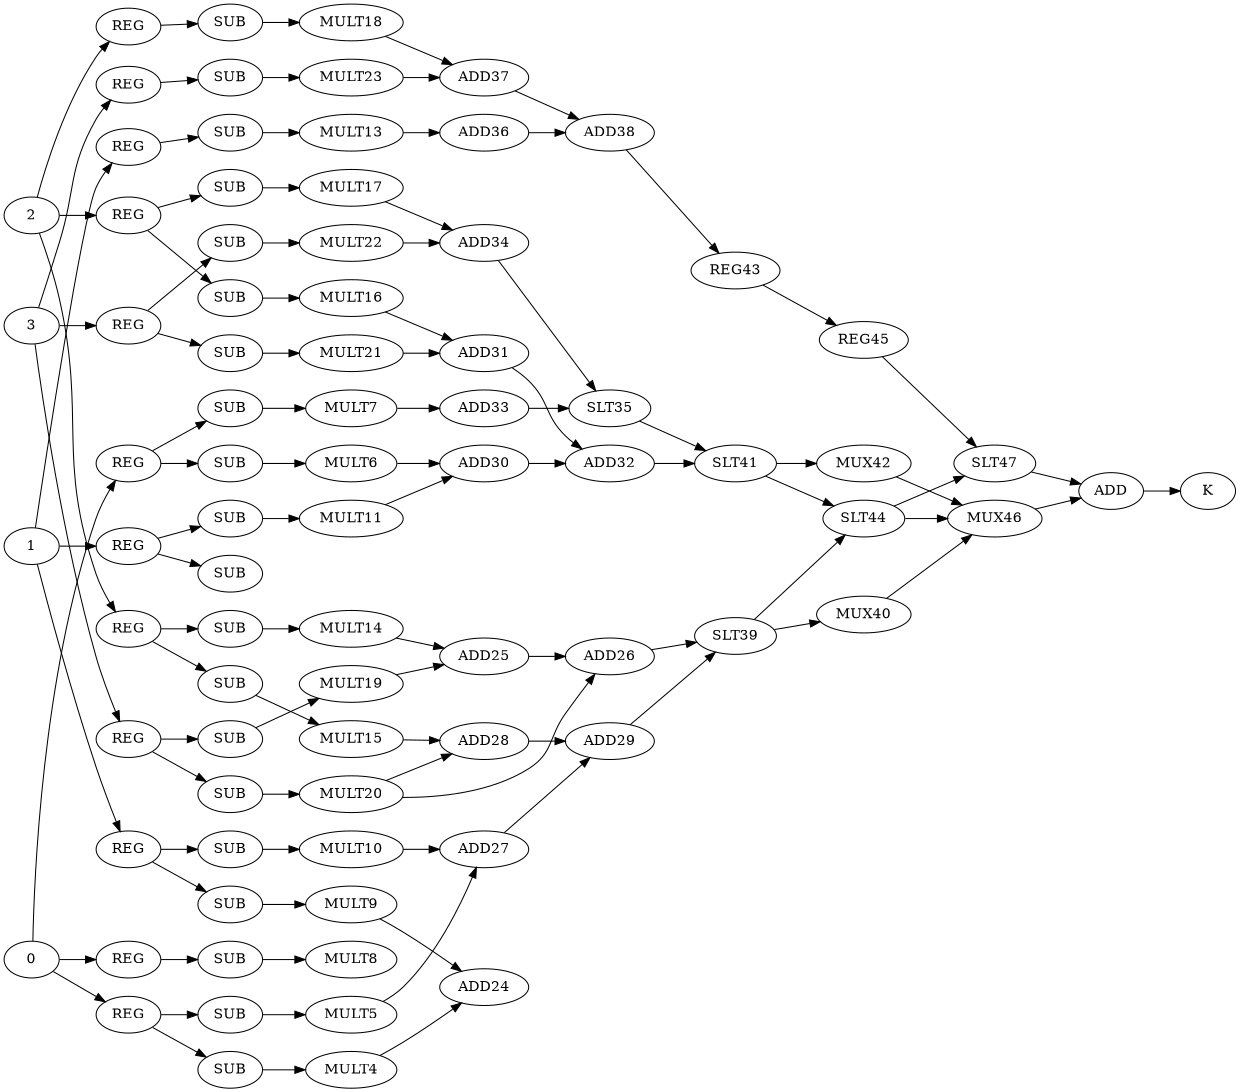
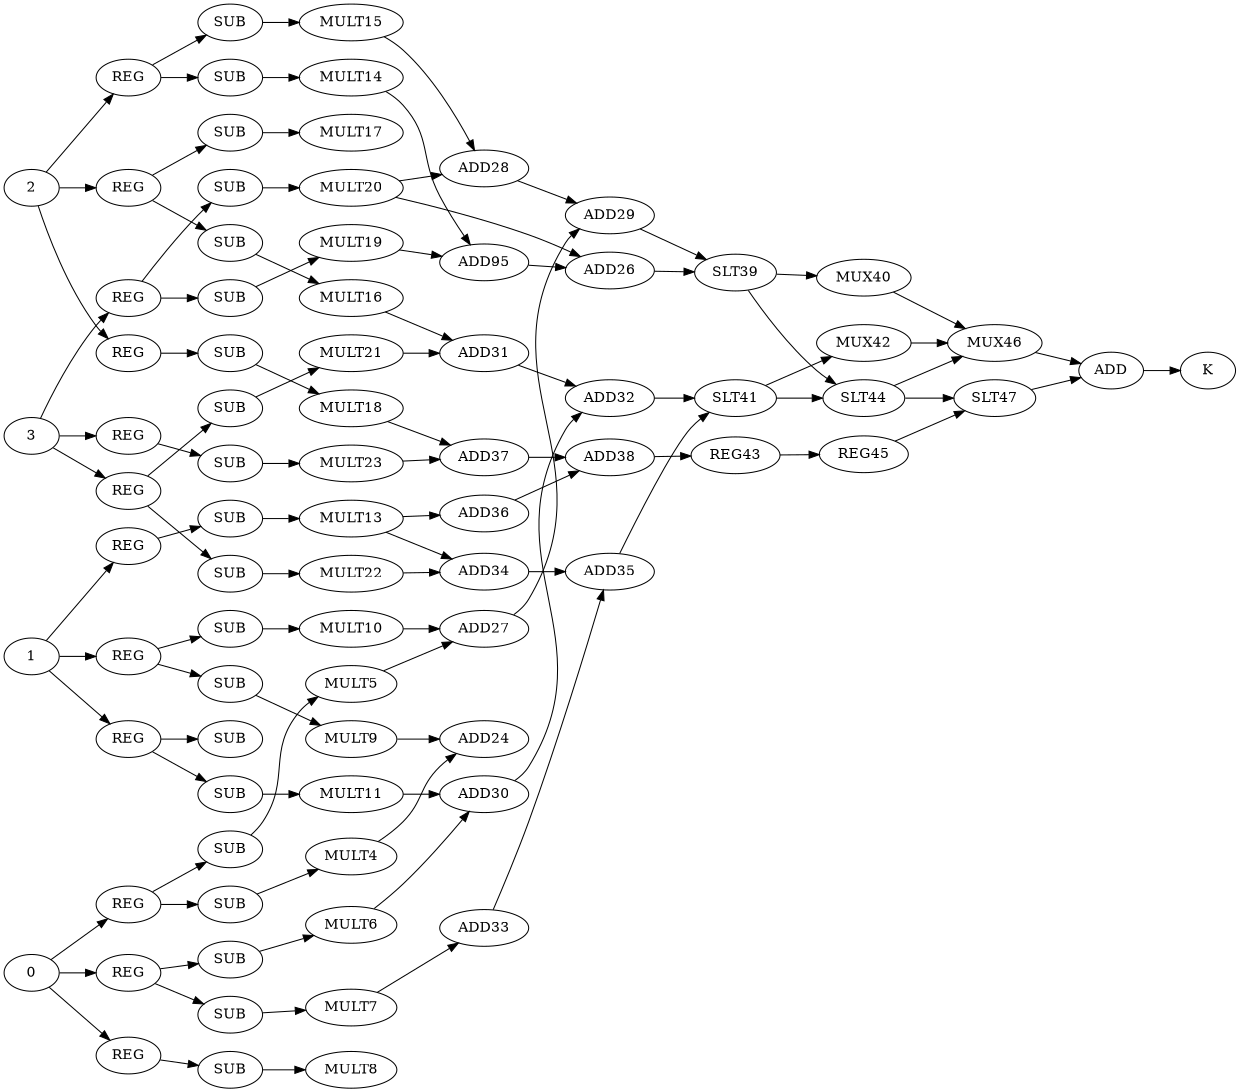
(414, 214) -> (414, 544)
(610, 408) -> (610, 572)
(484, 656) -> (484, 262)
